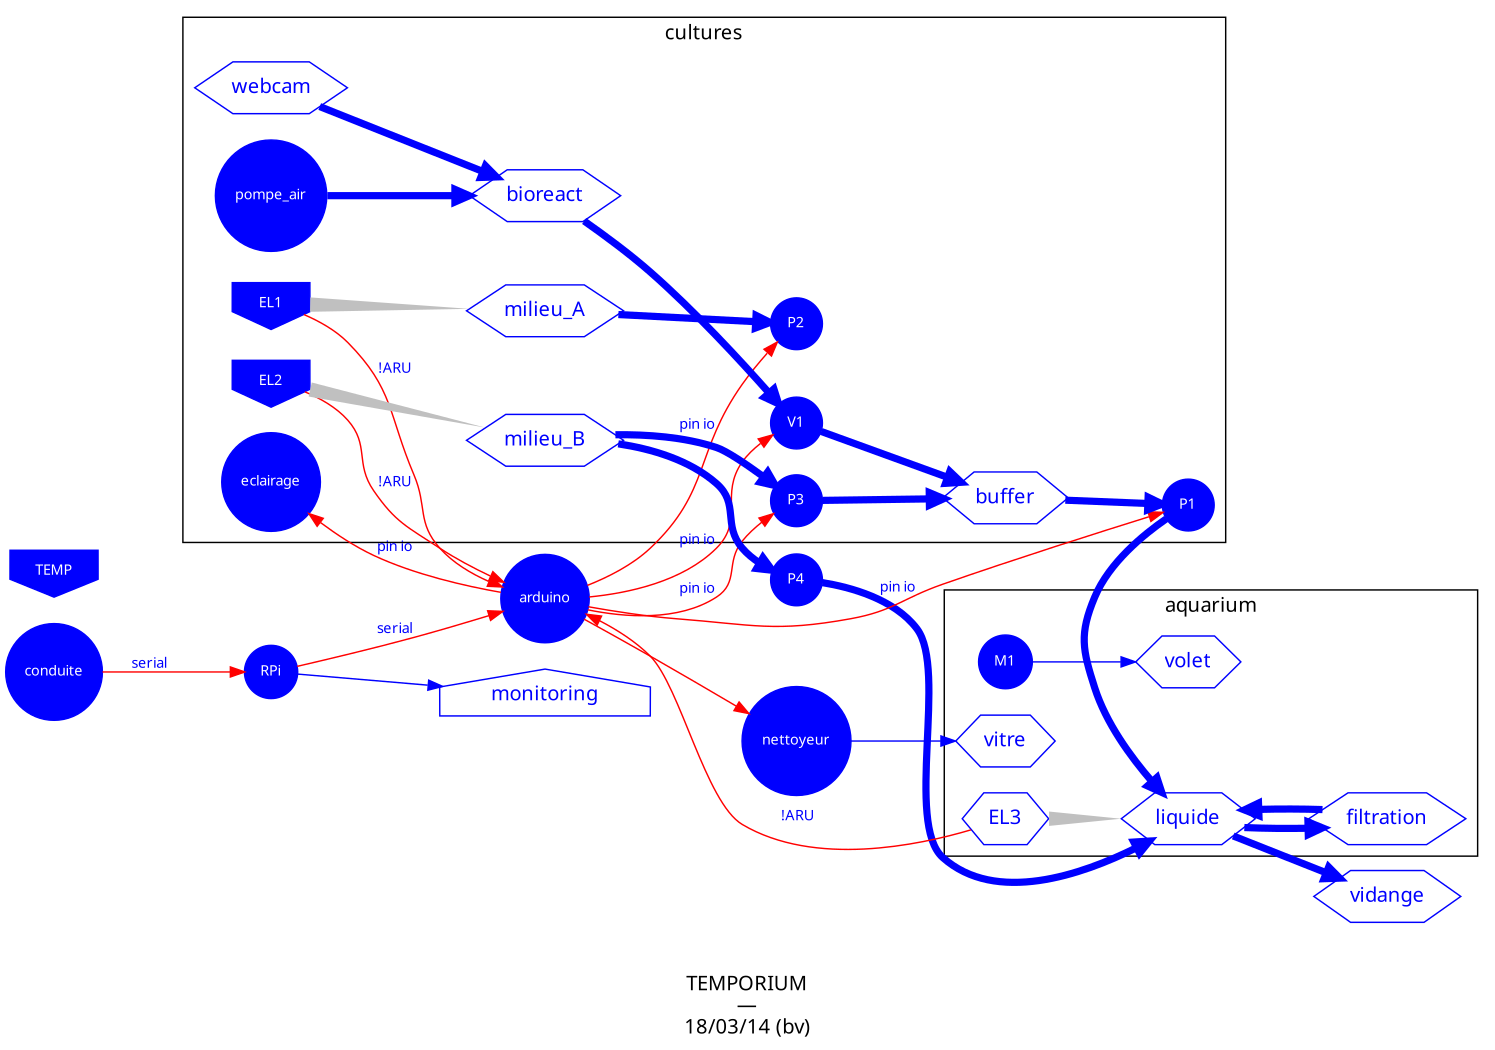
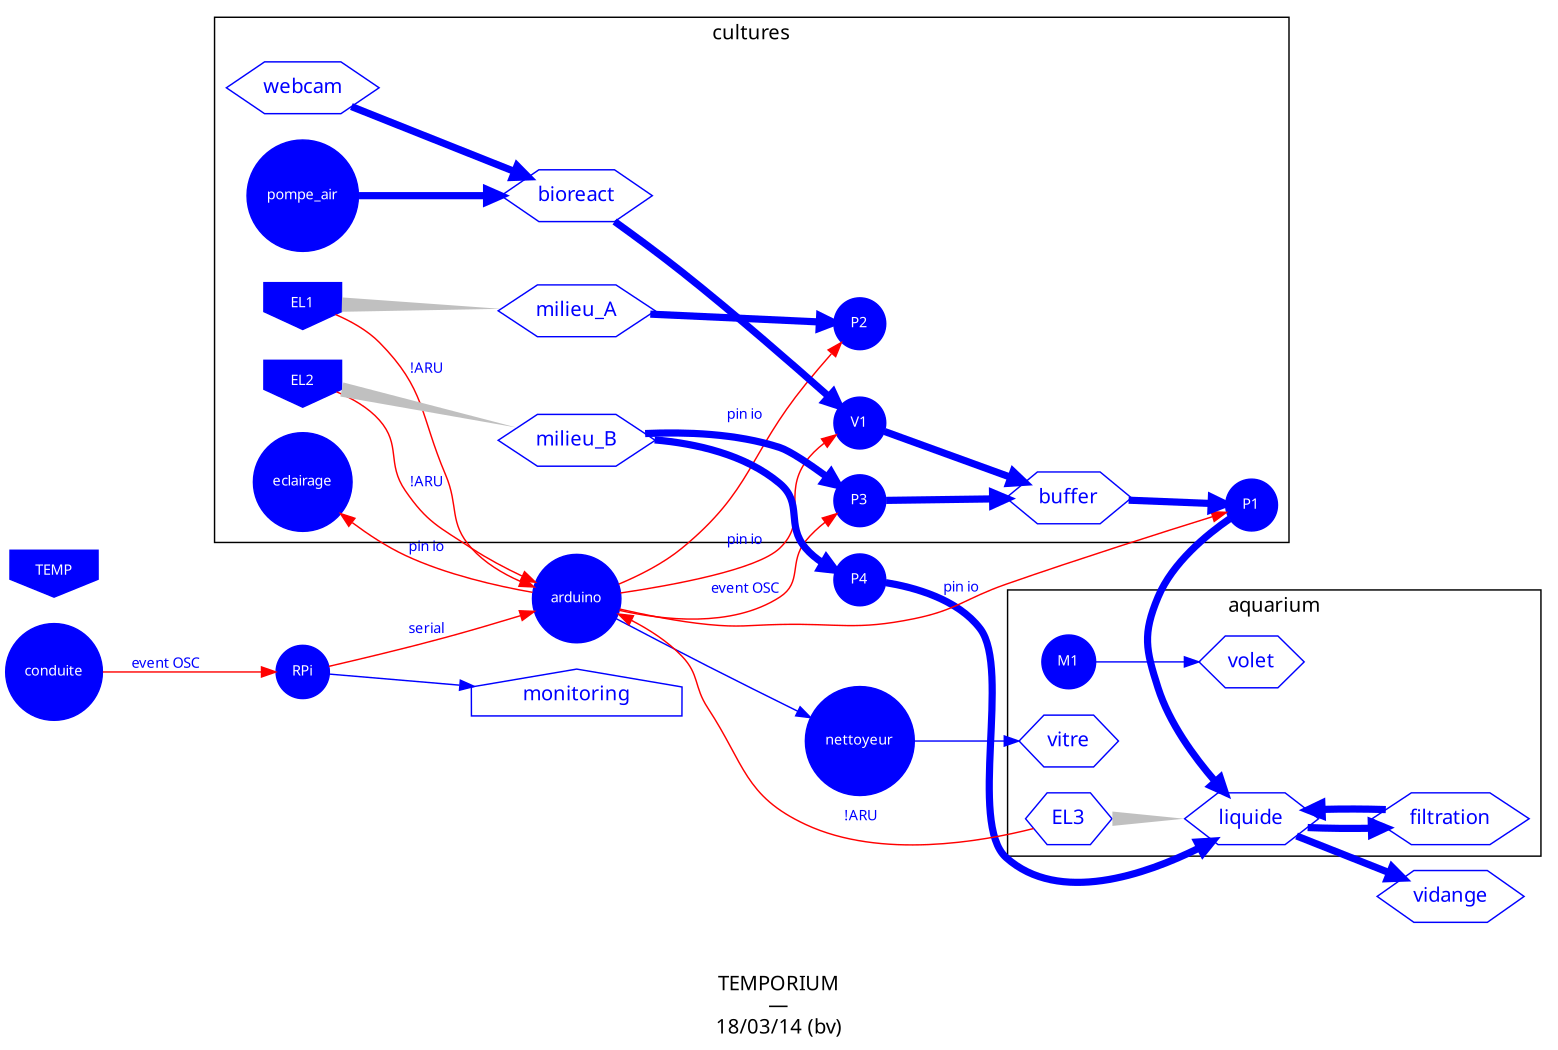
(696, 589) -> (744, 589)
(148, 664) -> (164, 664)
(672, 669) -> (707, 666)
